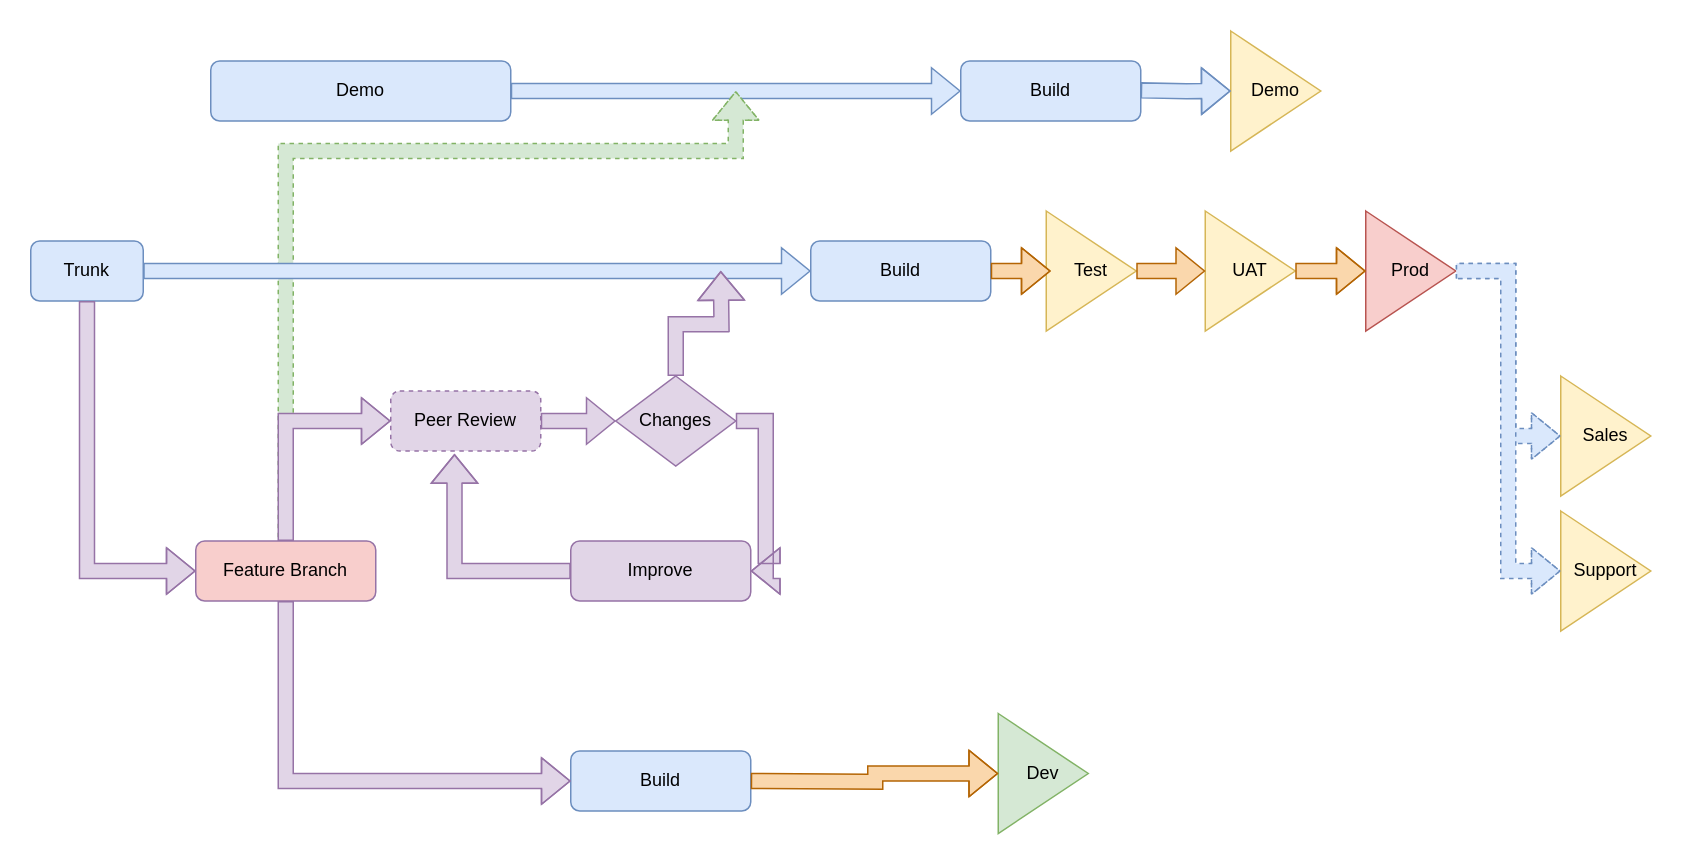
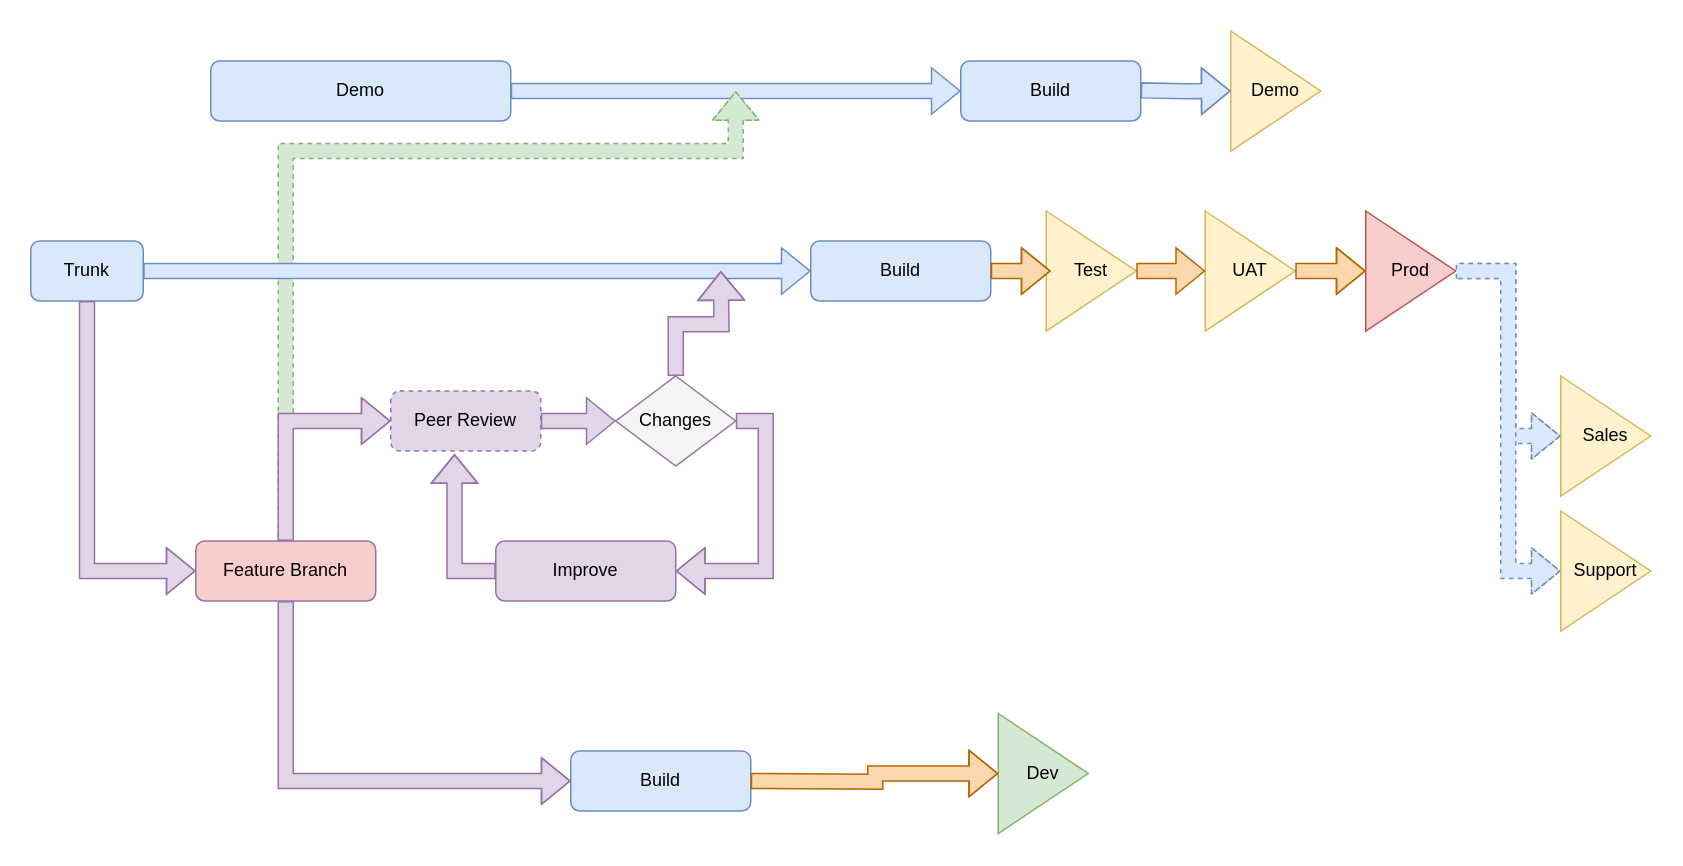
(676, 421) -> (676, 421)
(661, 571) -> (586, 571)
